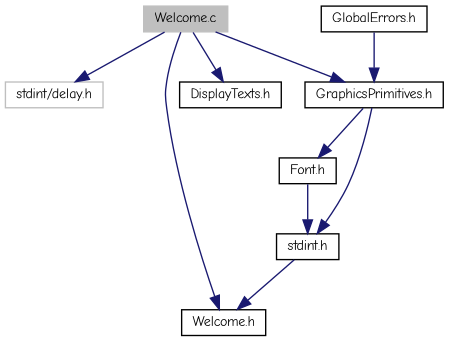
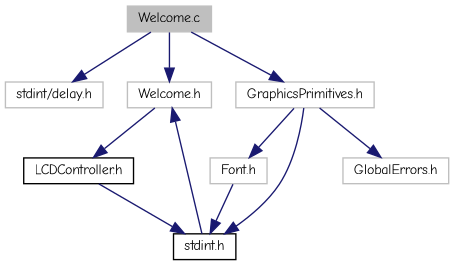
(374, 19) -> (396, 171)
(374, 50) -> (345, 128)
(230, 95) -> none
(374, 95) -> (305, 95)
none -> (79, 171)
(308, 171) -> (239, 171)
(224, 323) -> (169, 95)
